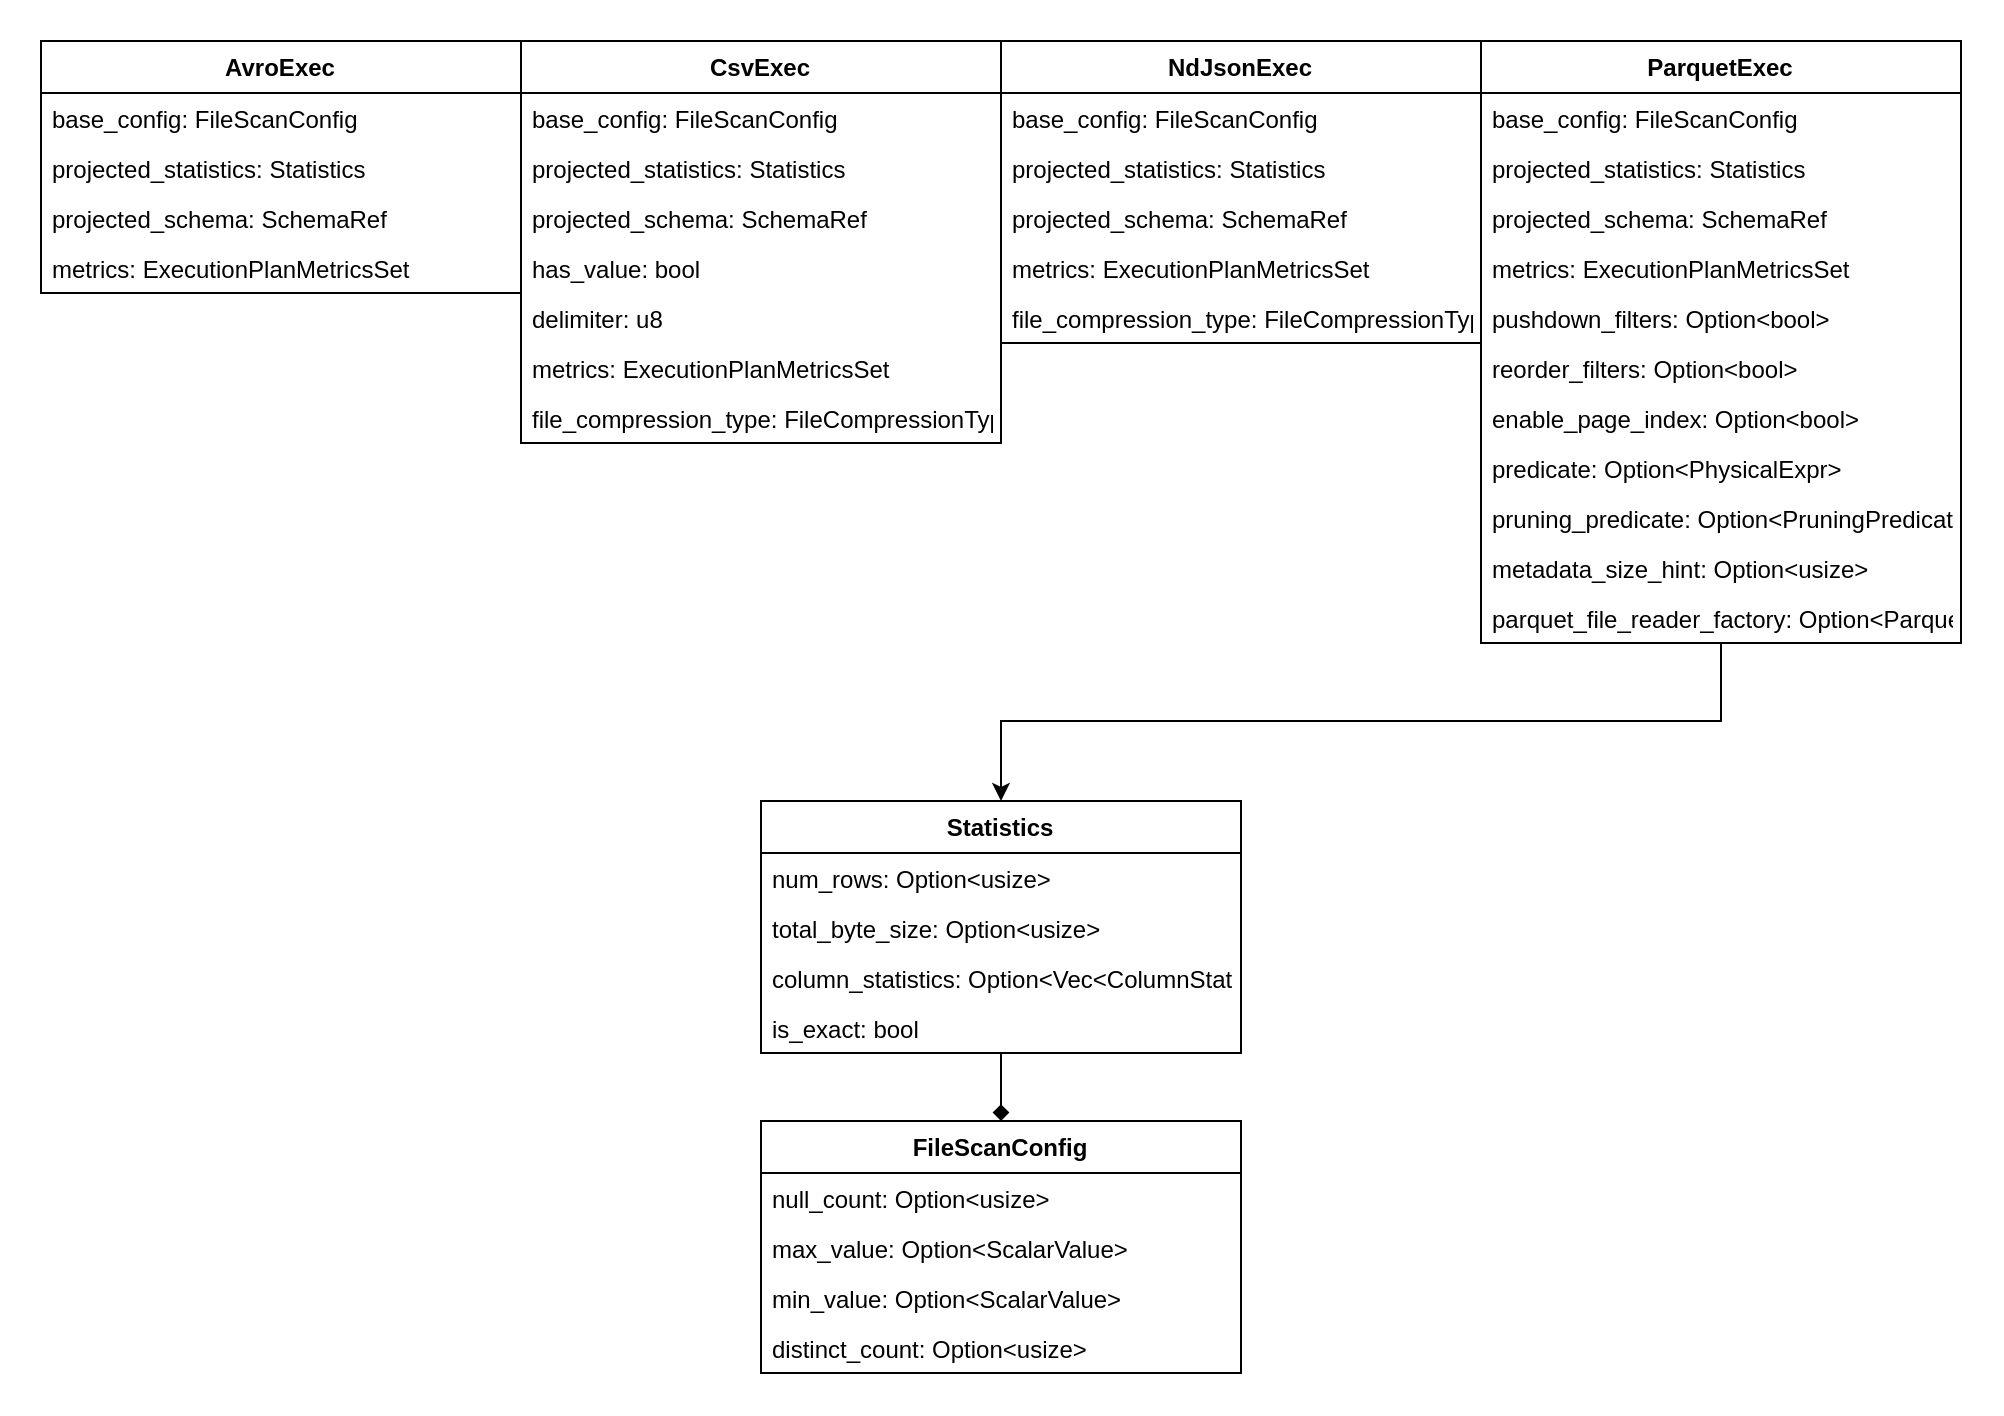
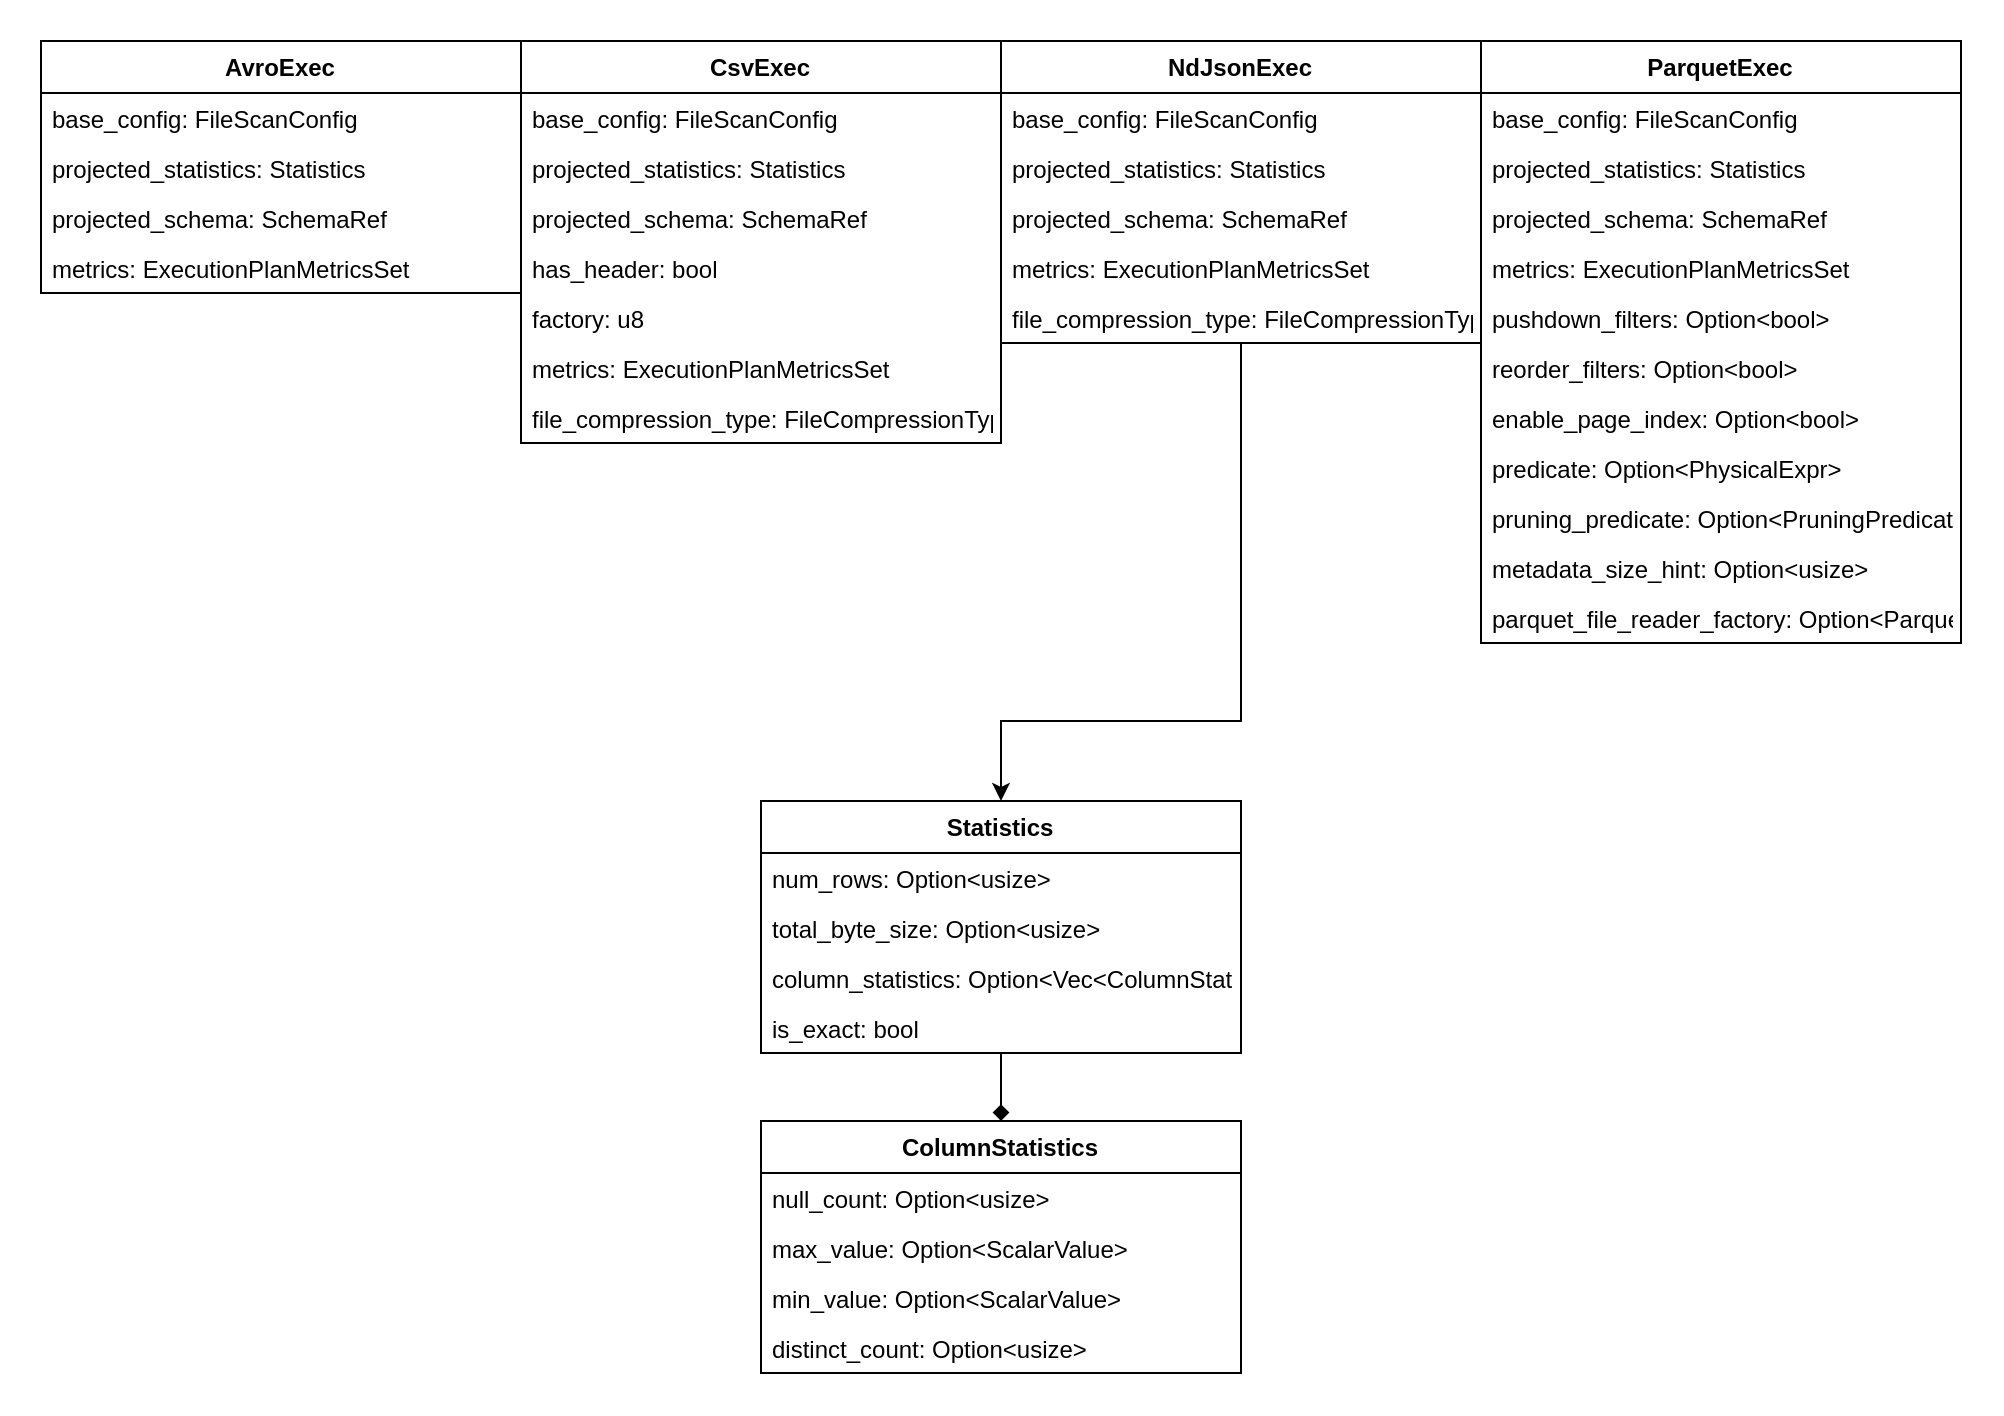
(620, 270) -> (630, 270)
(604, 320) -> (600, 320)
none -> (1241, 532)
(1520, 721) -> none
(1000, 1148) -> (1000, 1148)
